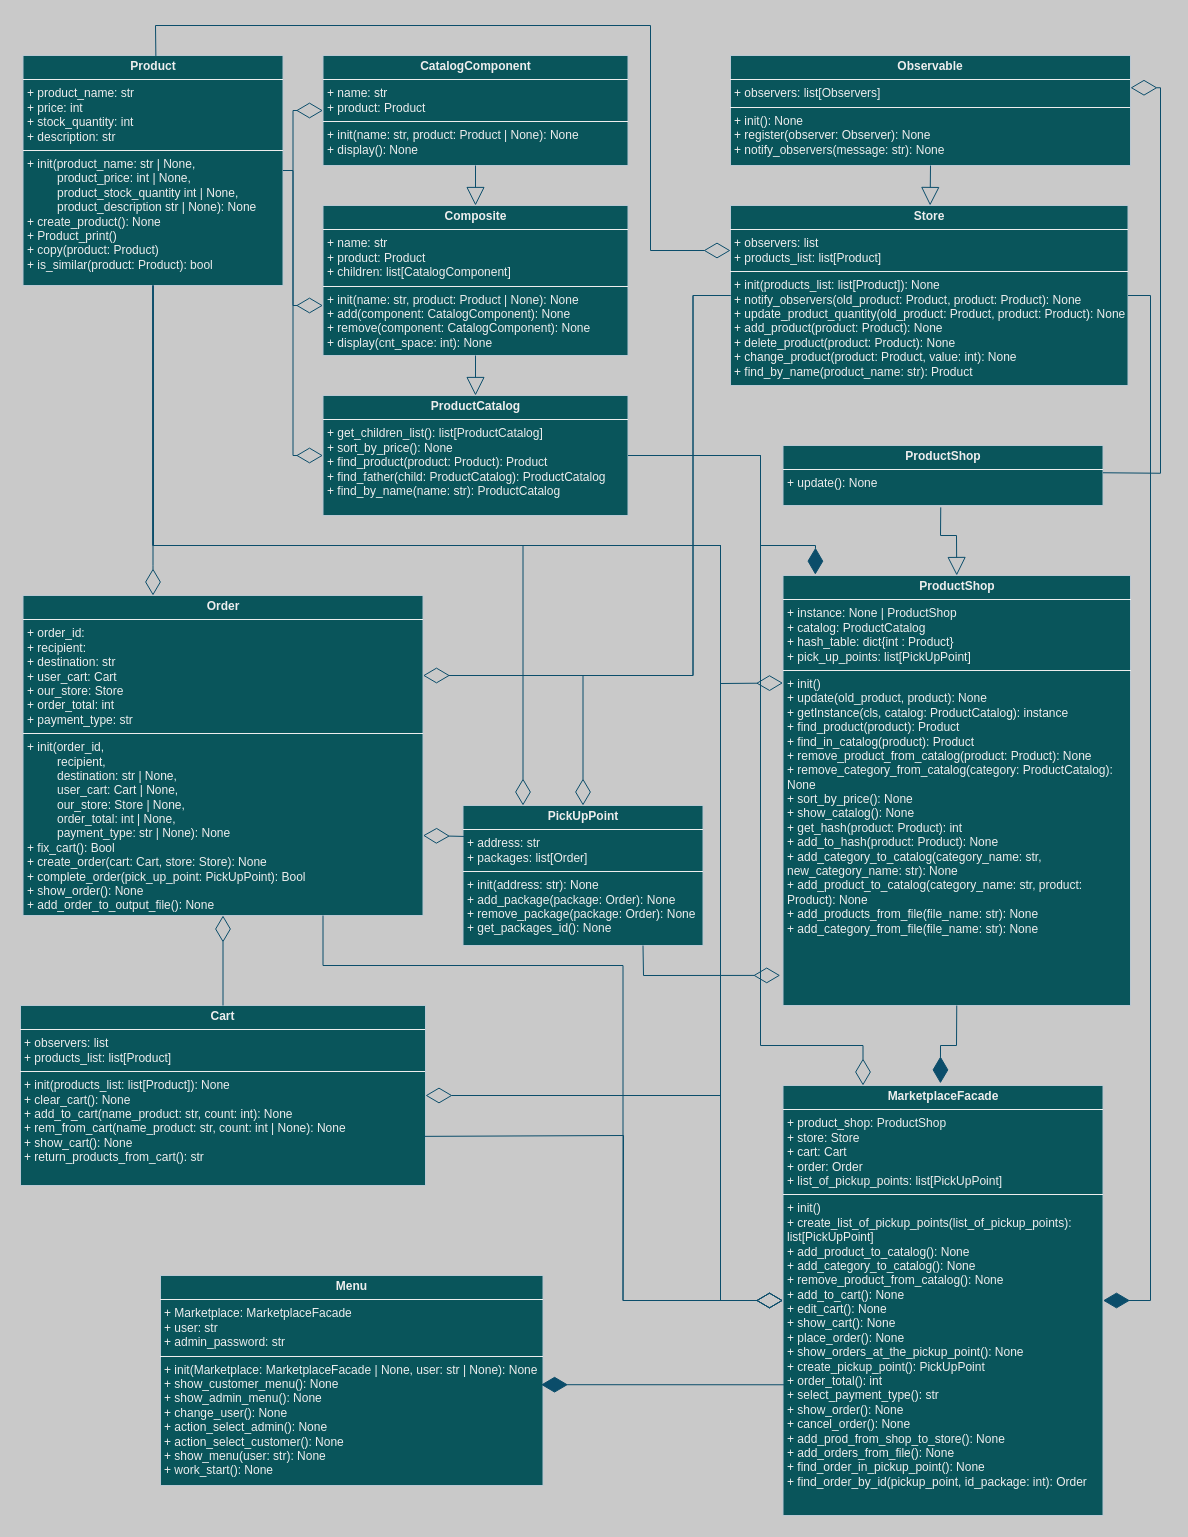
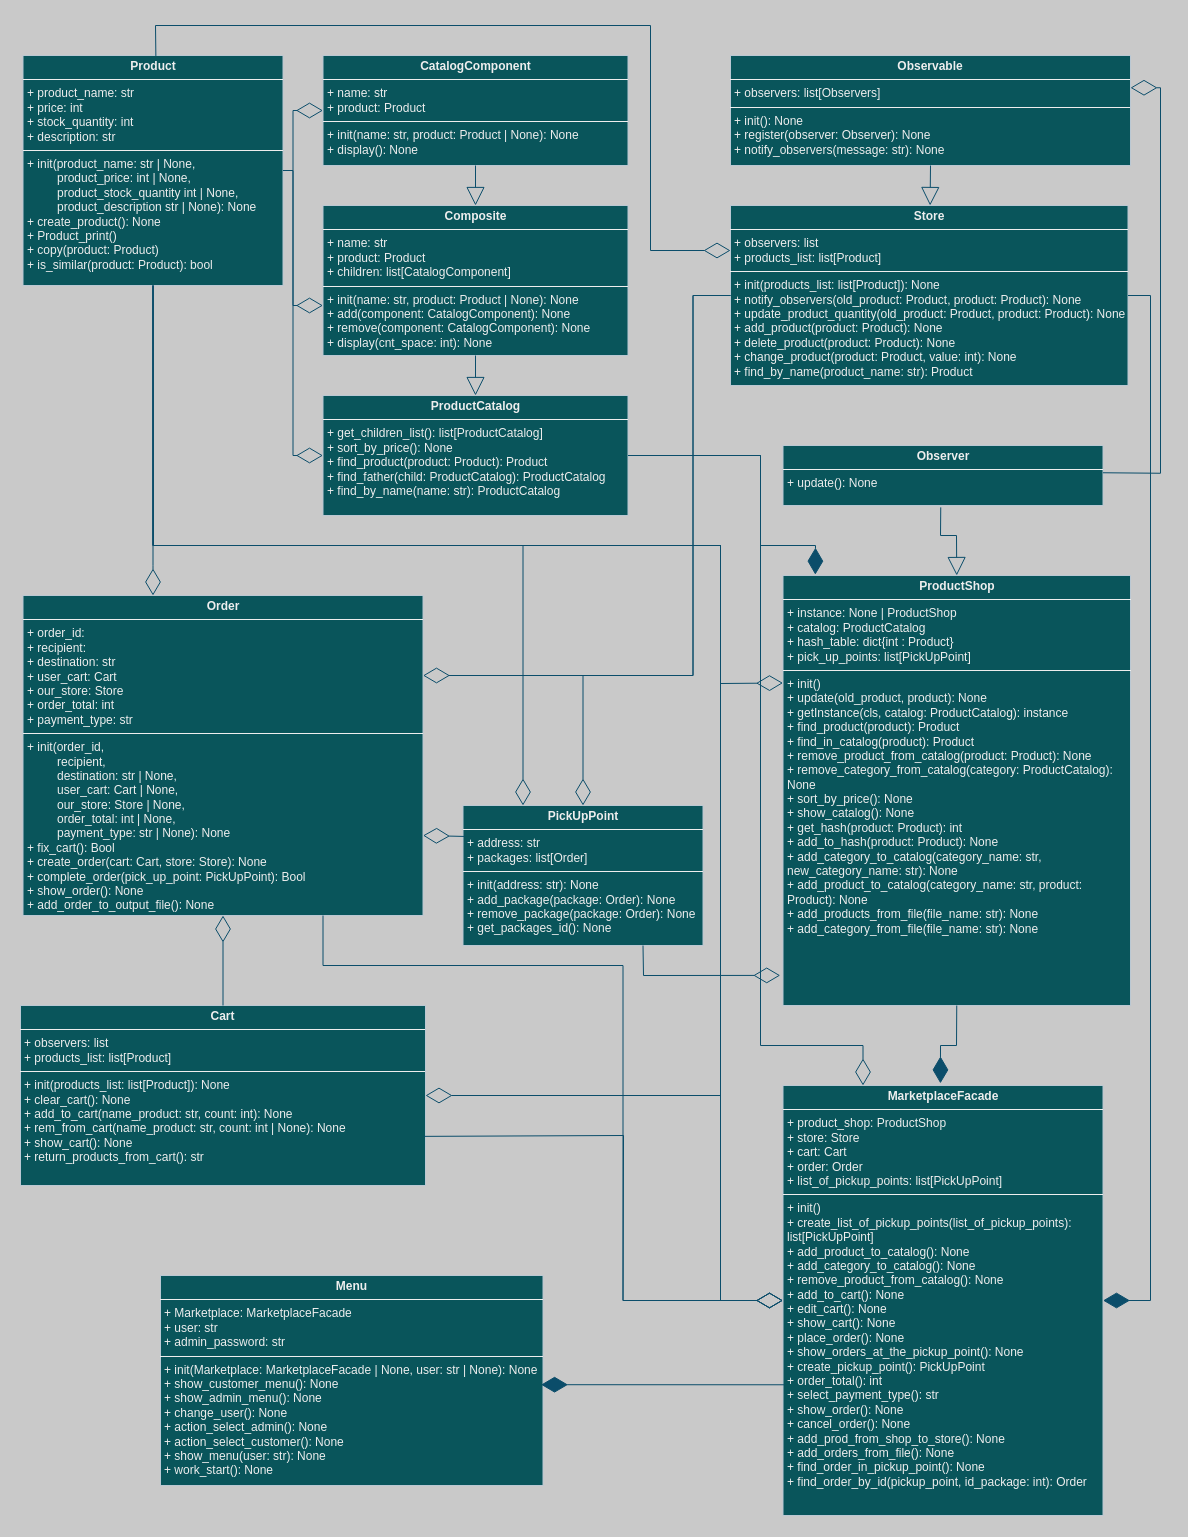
(834, 460) -> (834, 460)
